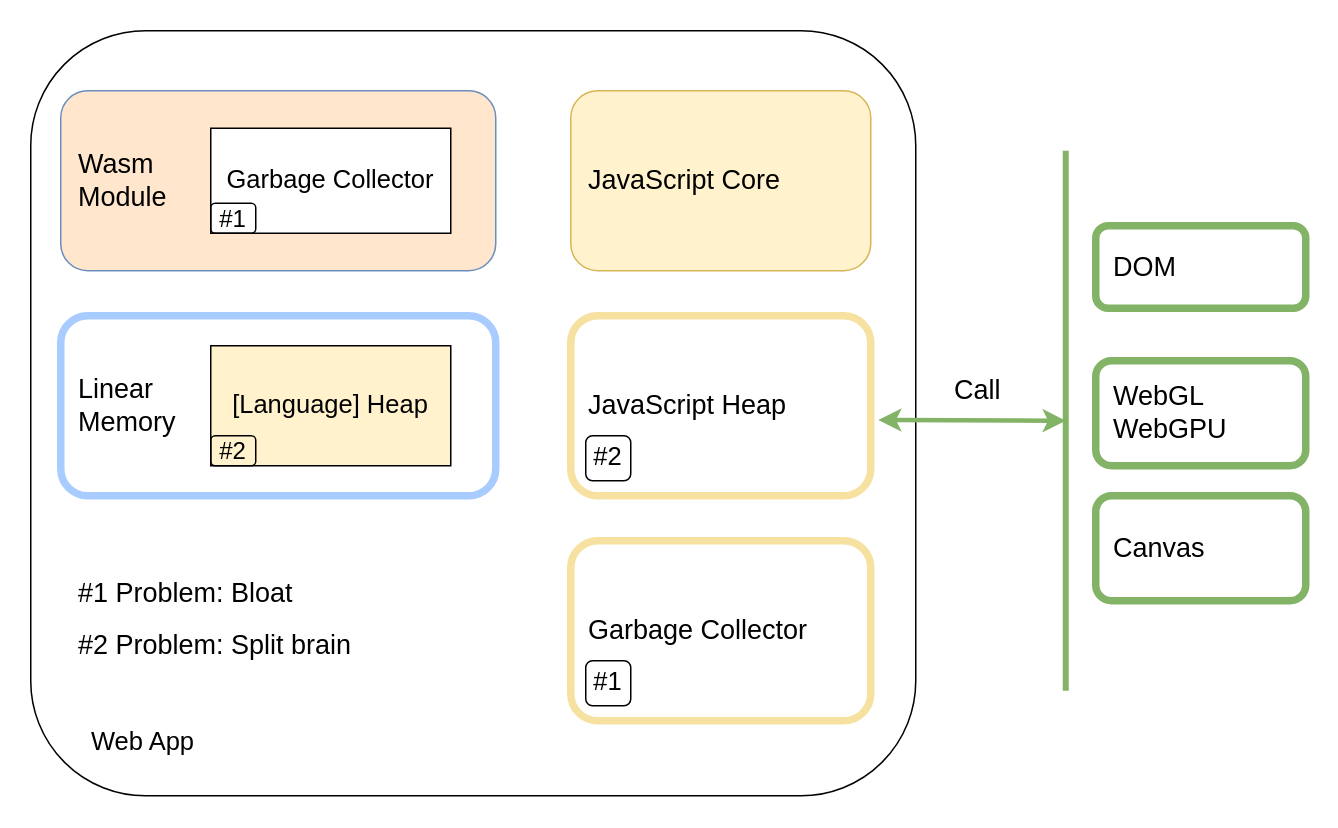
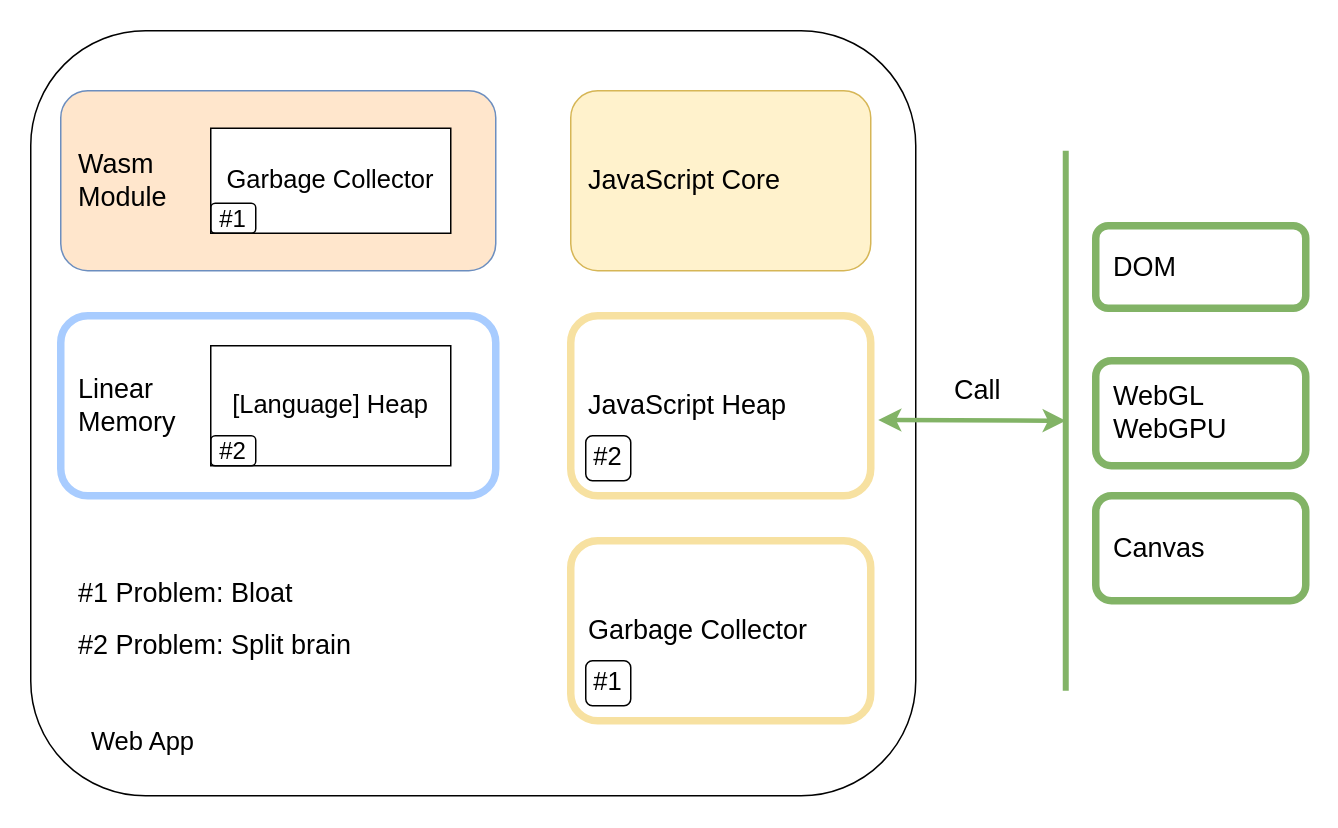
(331, 406) -> (331, 406)
